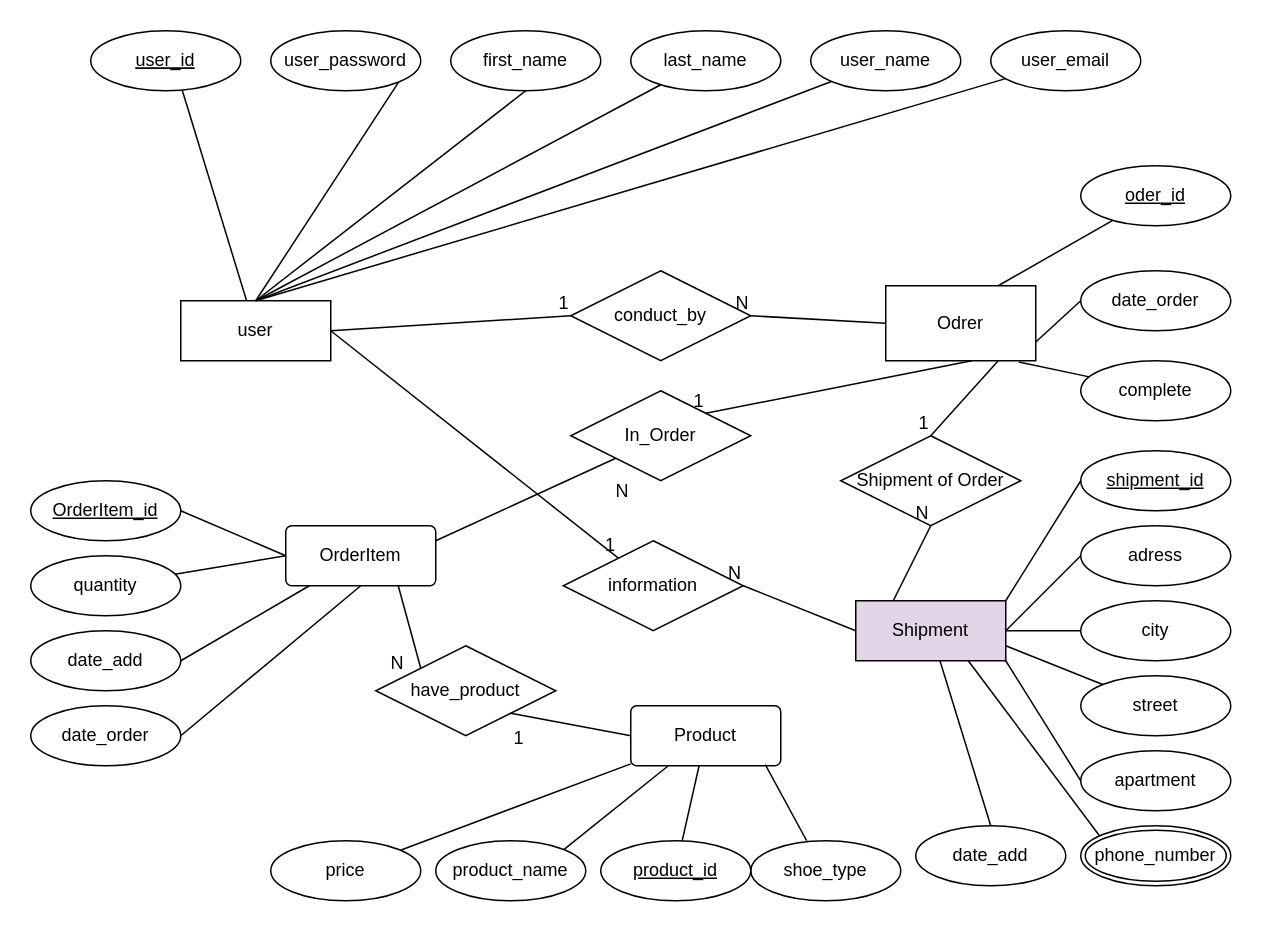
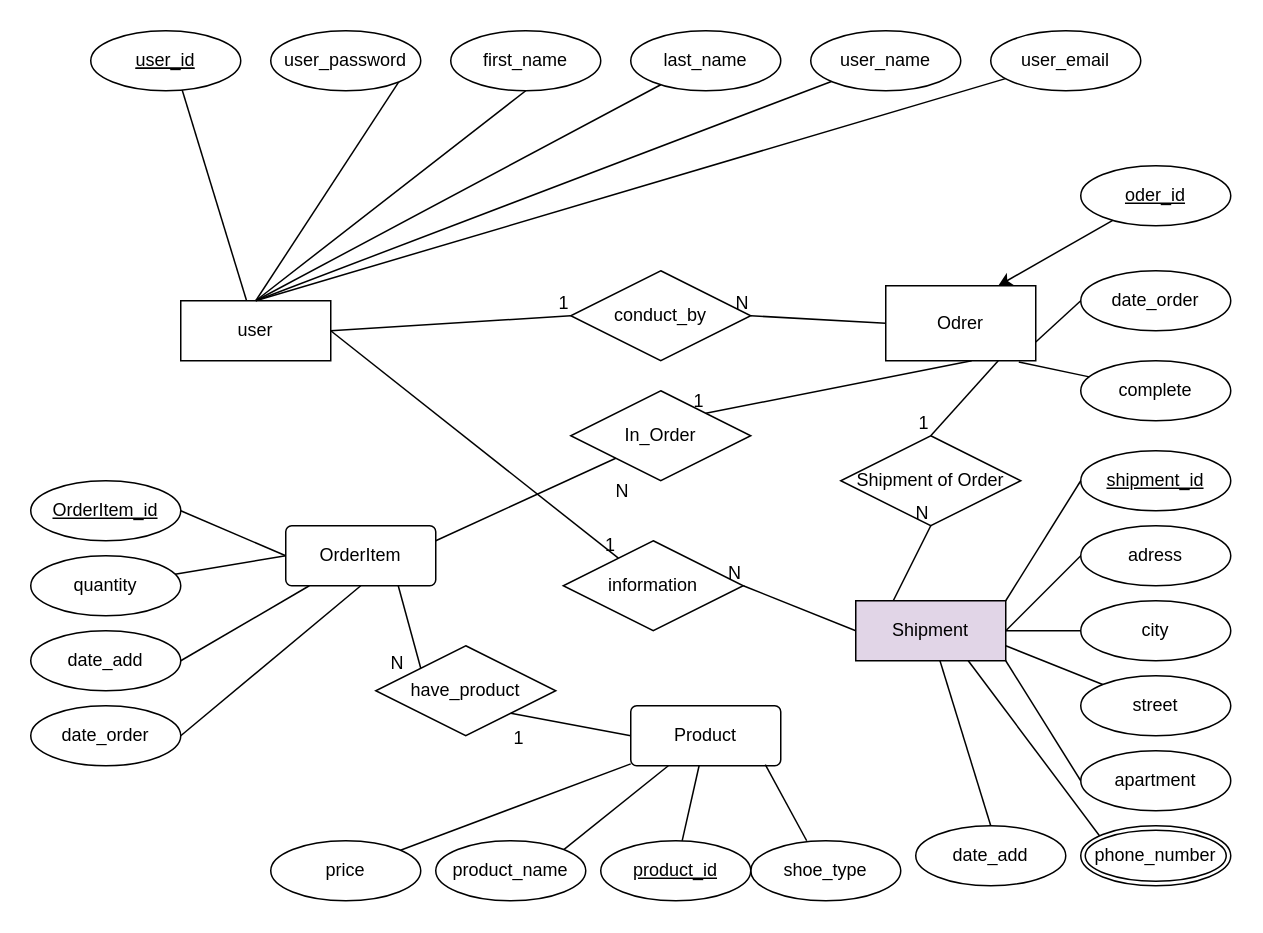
(1004, 282) -> (1008, 280)
